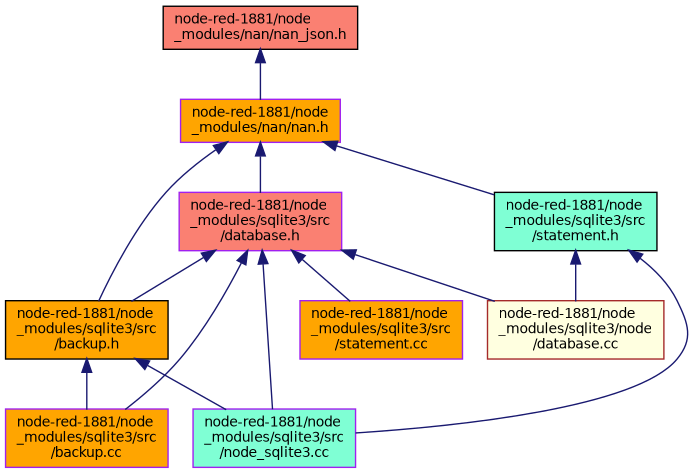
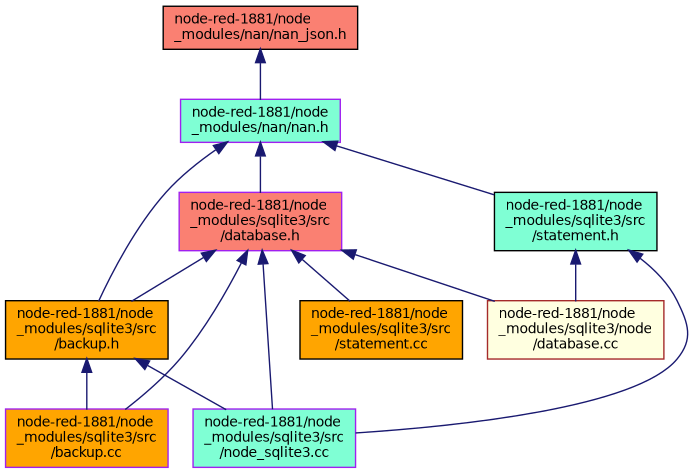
(260, 121) -> (260, 121)
(381, 330) -> (381, 330)
